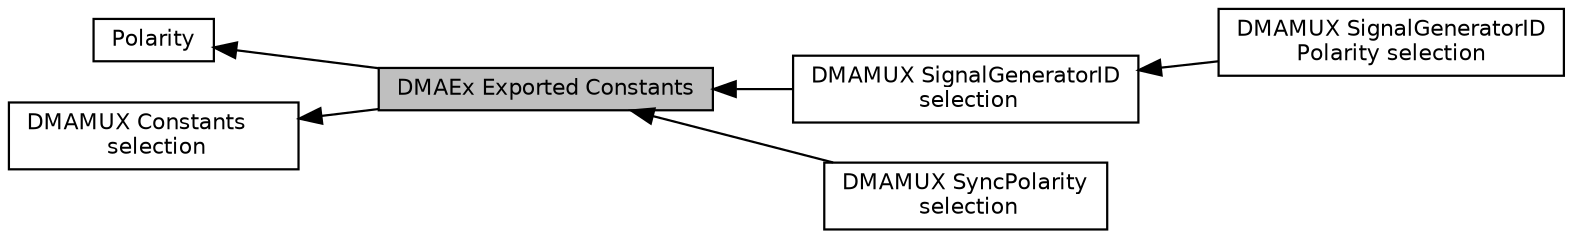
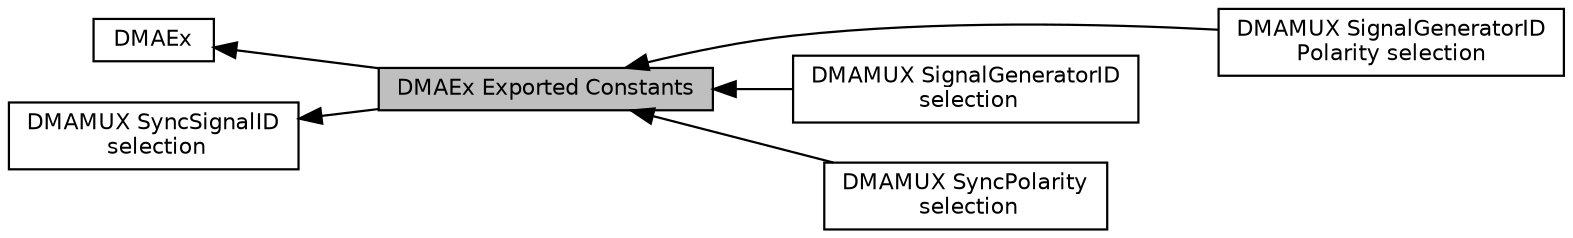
(154, 40) -> (154, 40)
(1190, 64) -> (932, 26)
(154, 136) -> (154, 136)
